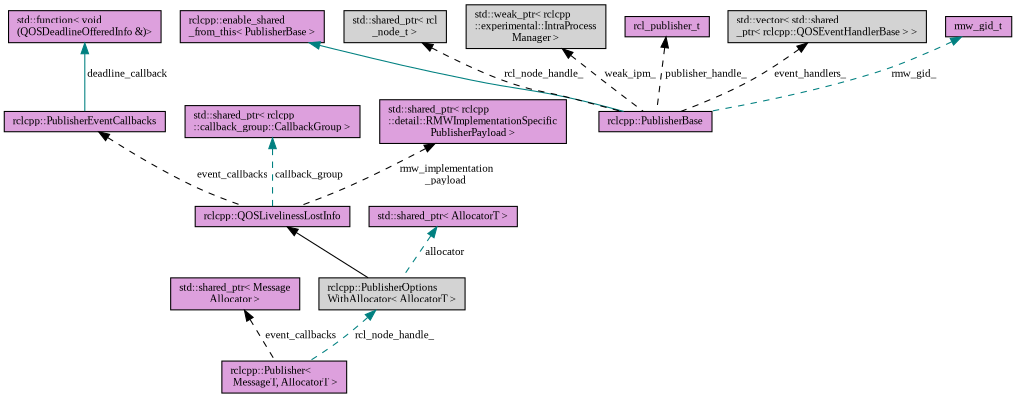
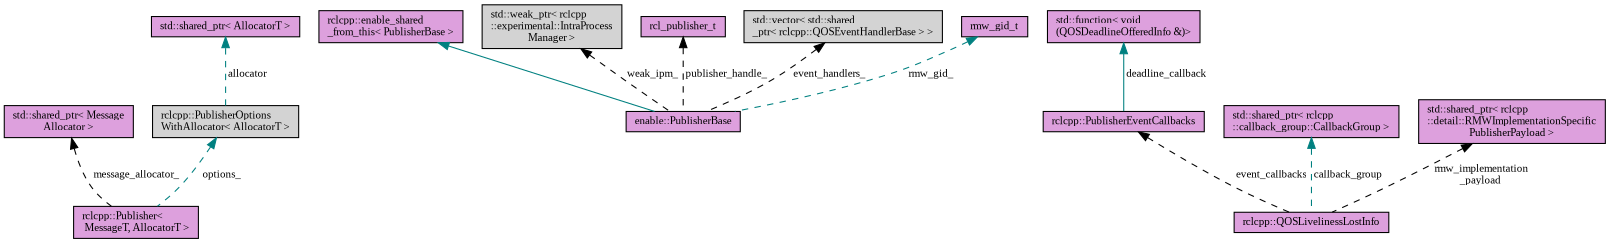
(395, 27) -> none
(655, 122) -> (683, 122)
(332, 255) -> none
(300, 335) -> (135, 175)
(394, 335) -> (221, 175)
